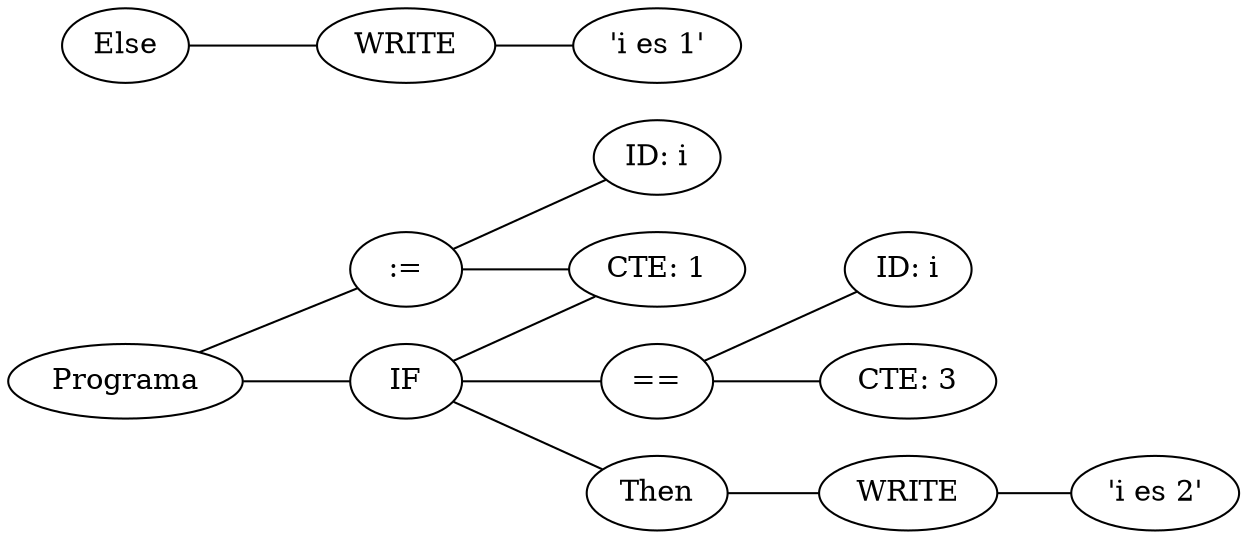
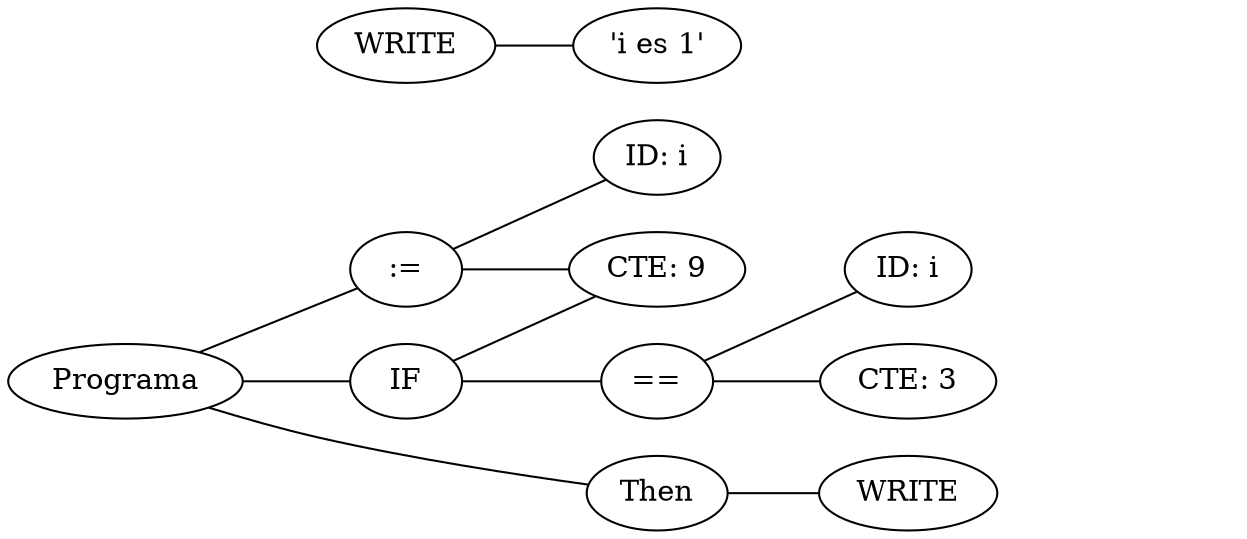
(125, 46) -> none
(657, 269) -> (657, 269)
(528, 436) -> (397, 454)
(1155, 493) -> none
